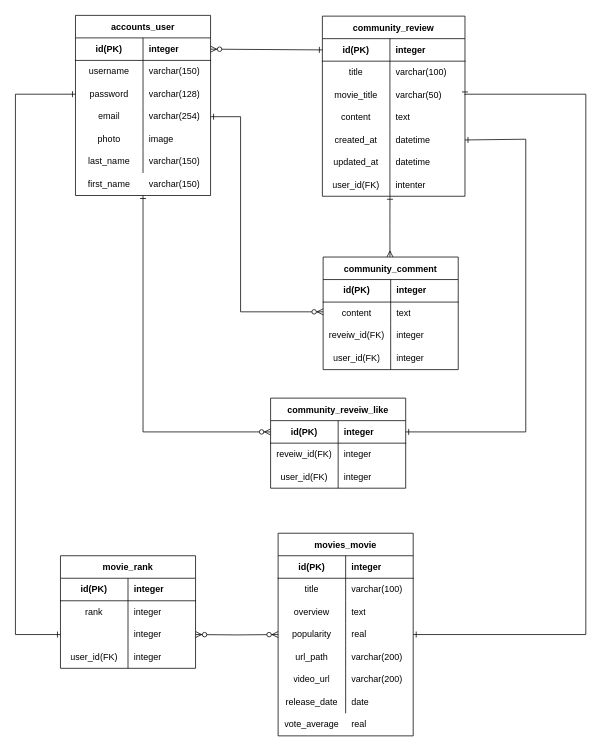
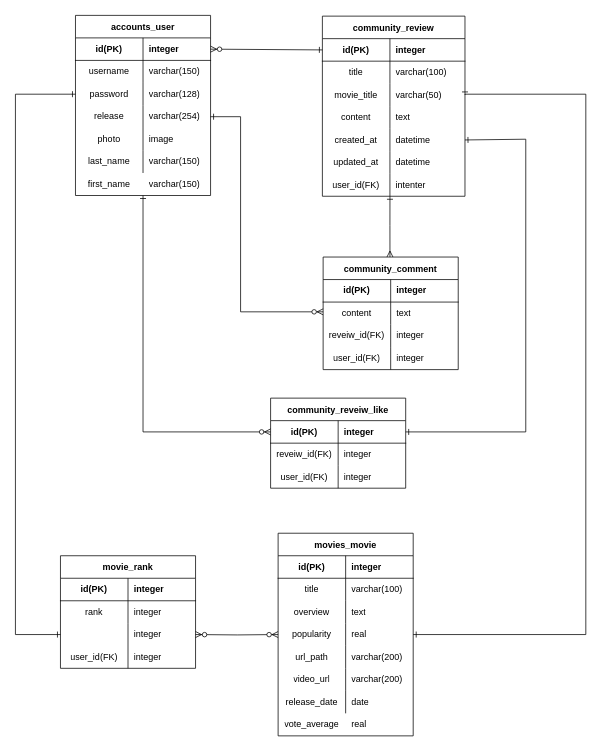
(109, 117) -> (109, 117)
